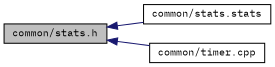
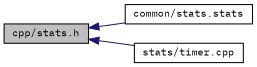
(55, 34) -> (46, 34)
(207, 53) -> (189, 53)
